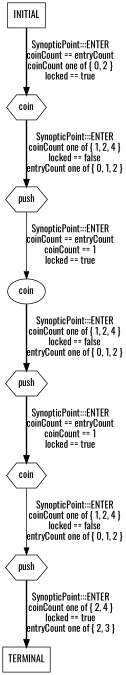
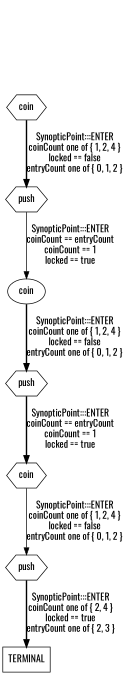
(26, 15) -> none
